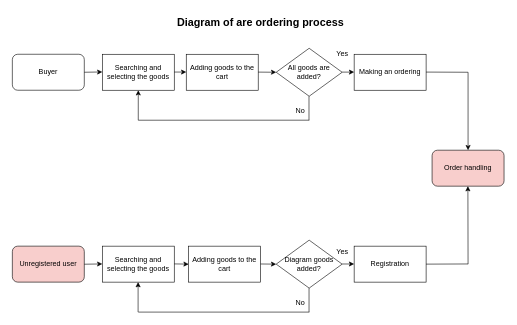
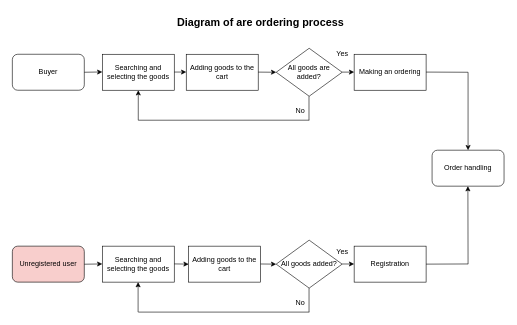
(468, 168) -> (468, 168)
(309, 264) -> (309, 264)
